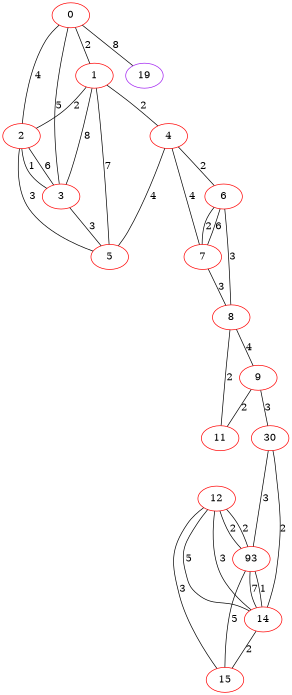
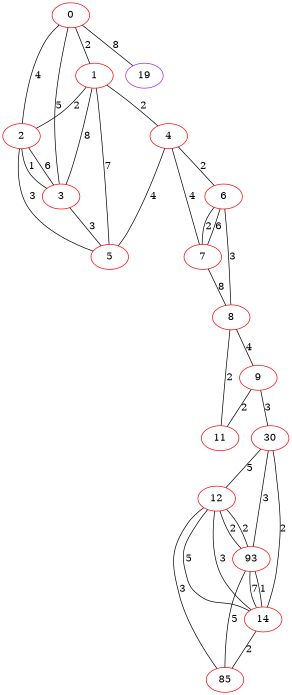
(222, 287) -> (222, 287)
none -> (243, 468)
(225, 680) -> (225, 680)
